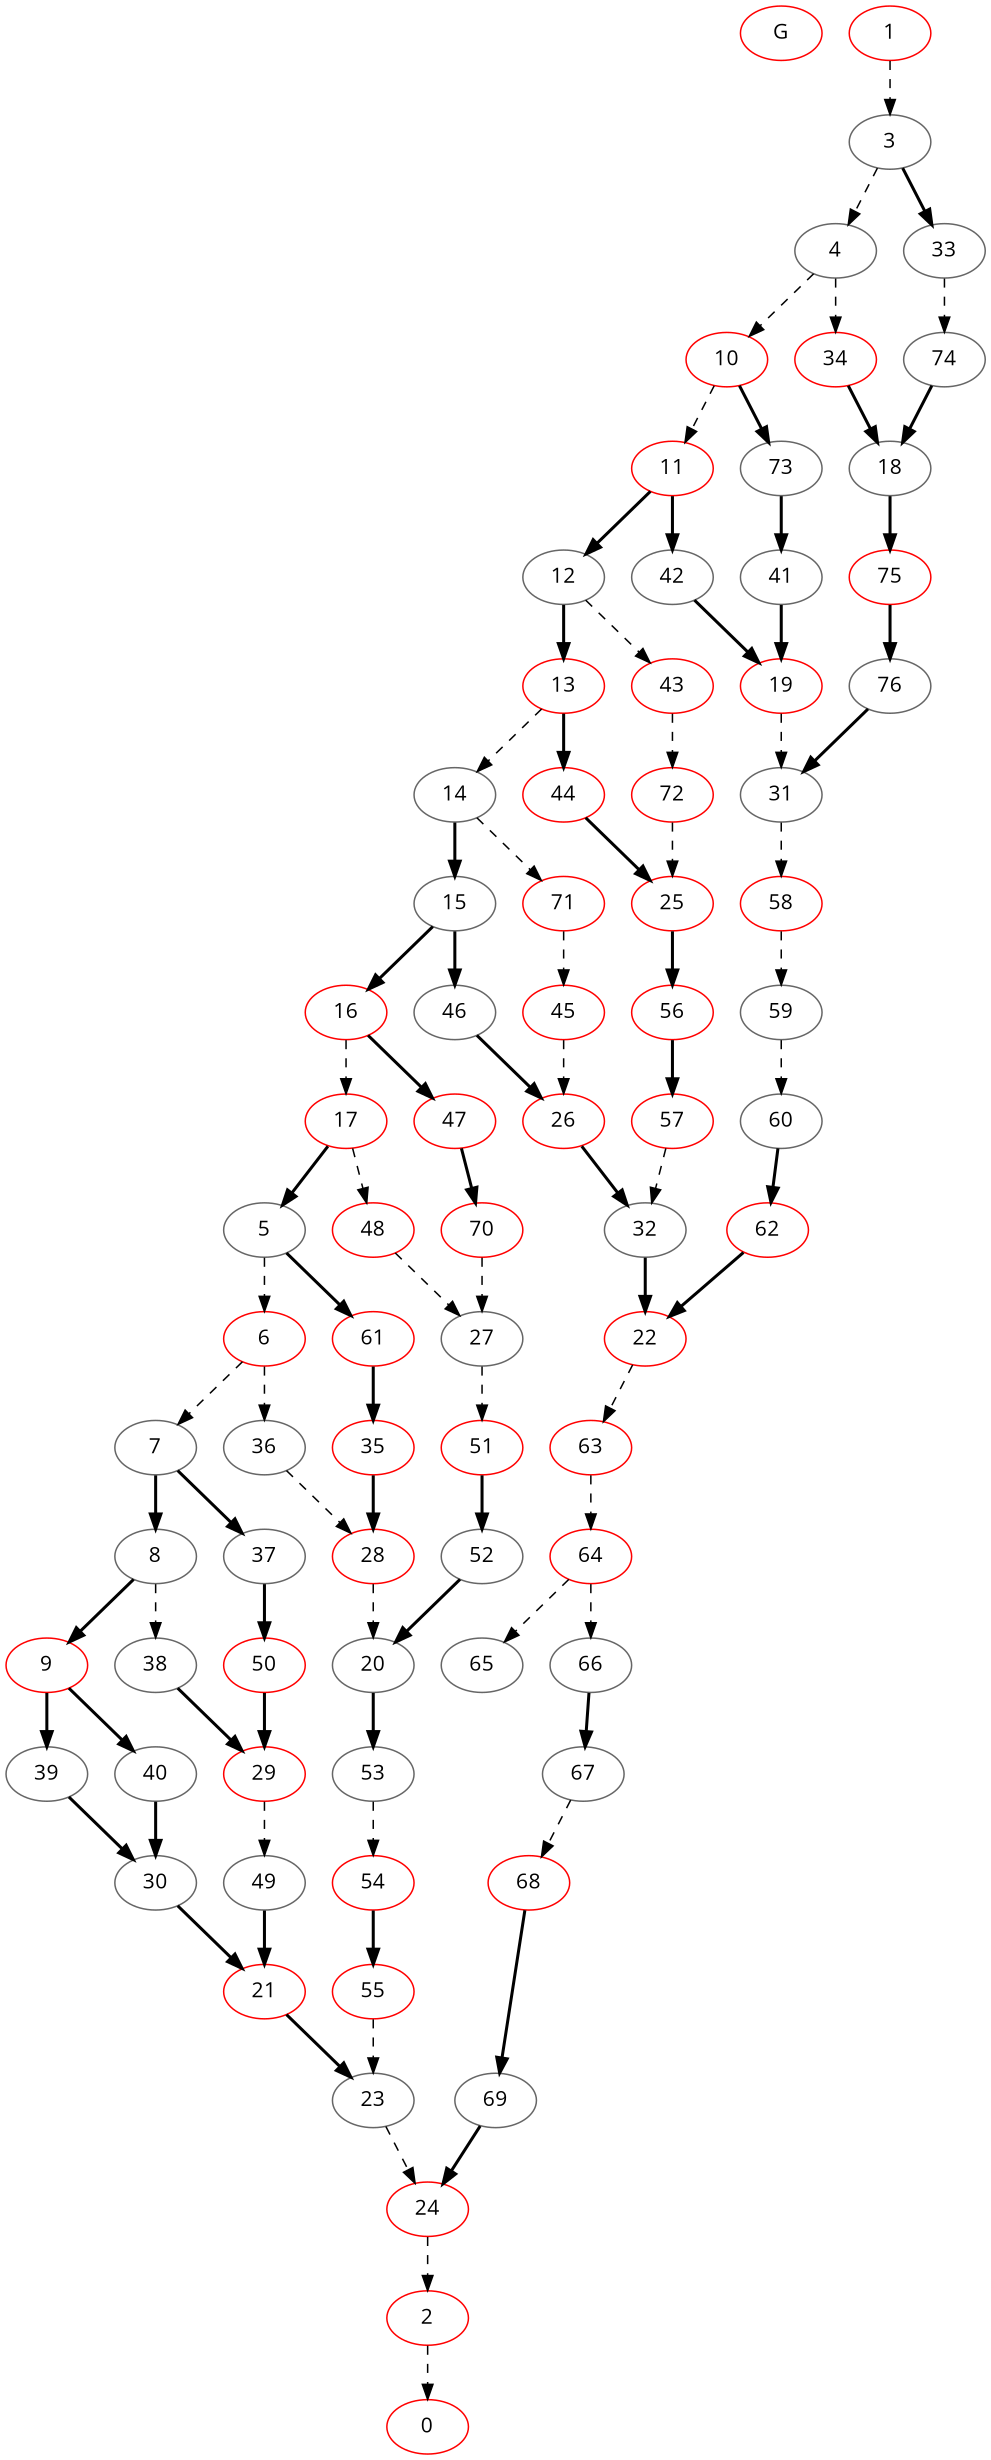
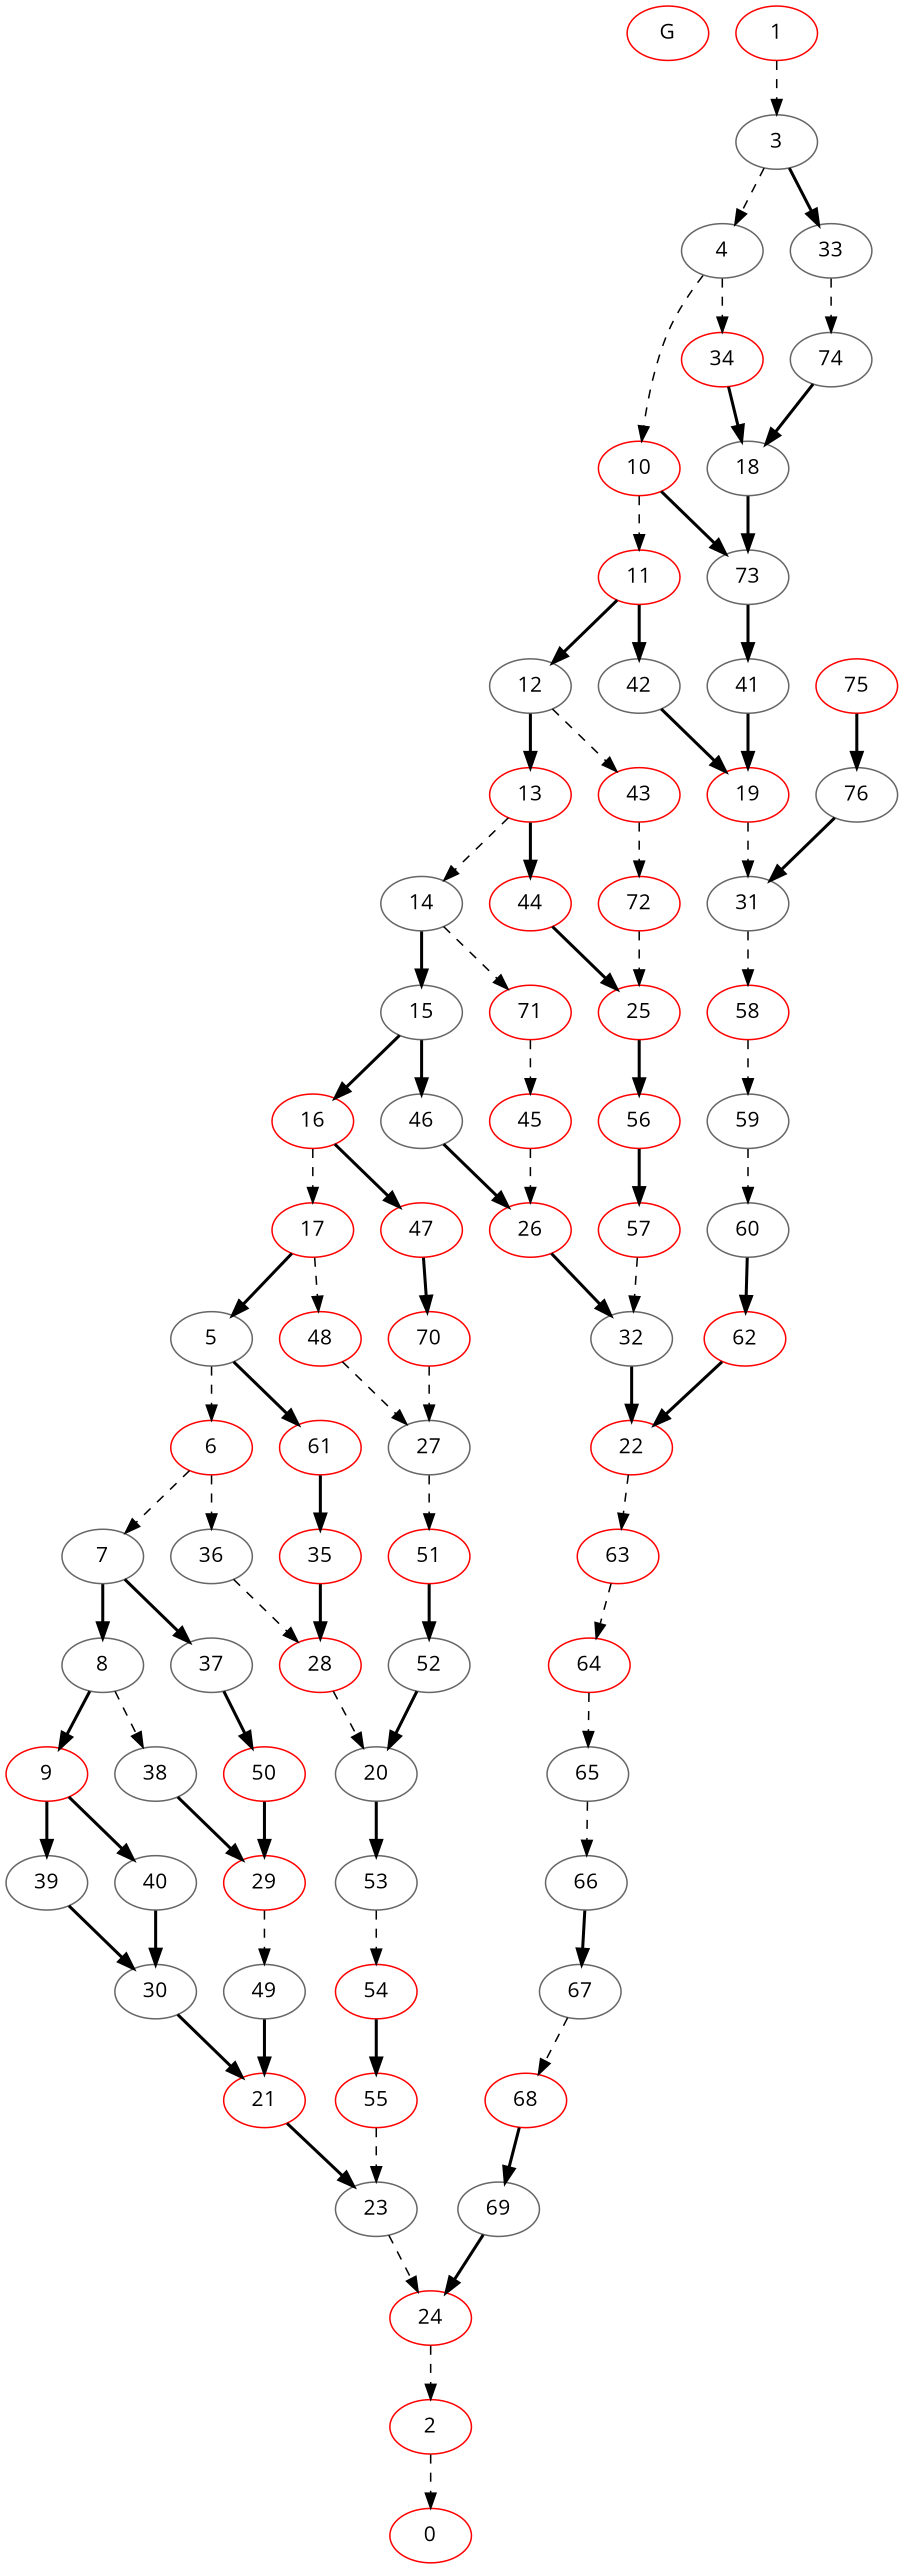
(890, 515) -> (748, 515)
(591, 1603) -> (587, 1821)
